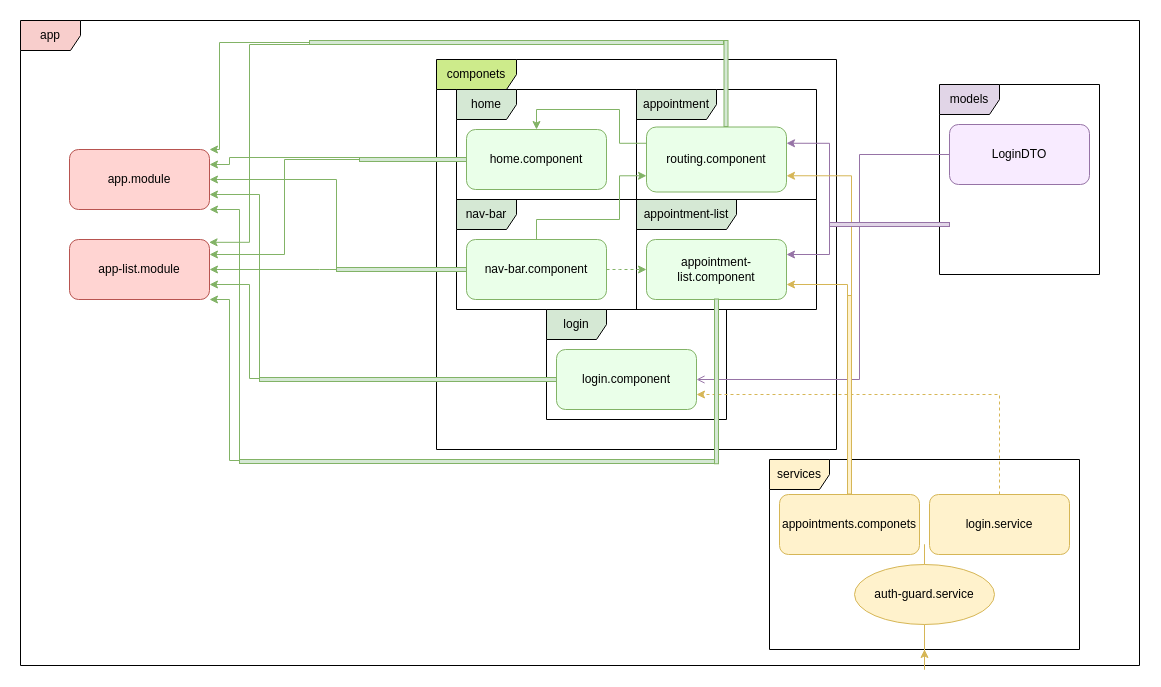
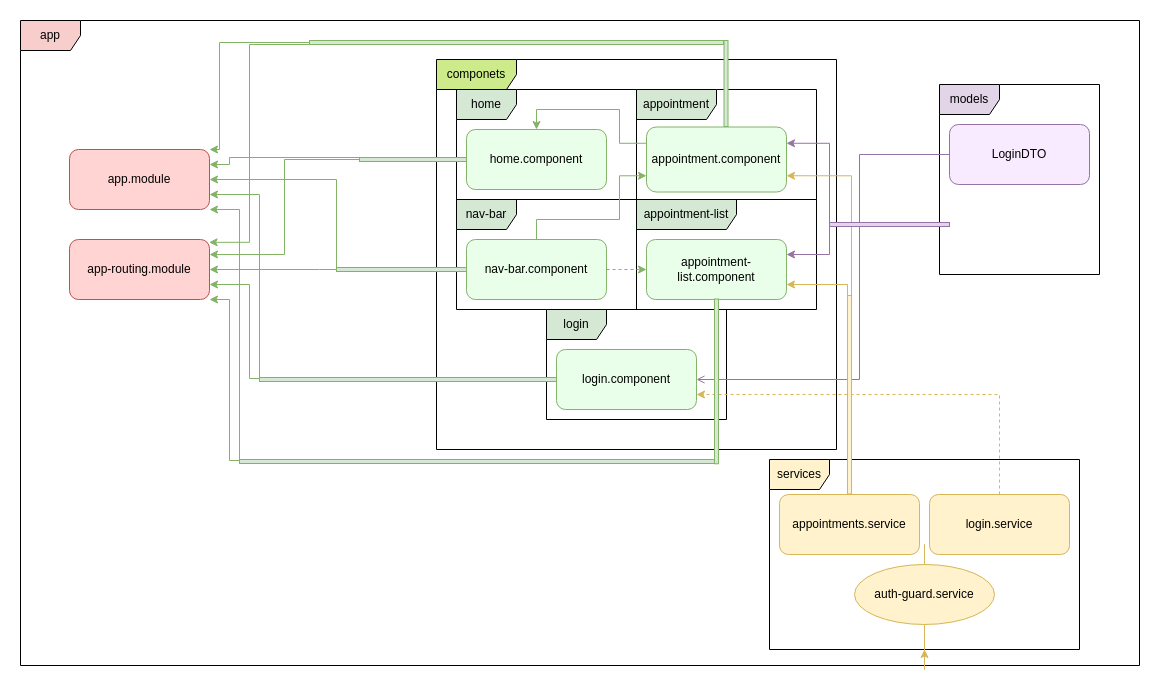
(717, 160) -> (717, 160)
(140, 270) -> (140, 270)
(850, 525) -> (850, 525)
